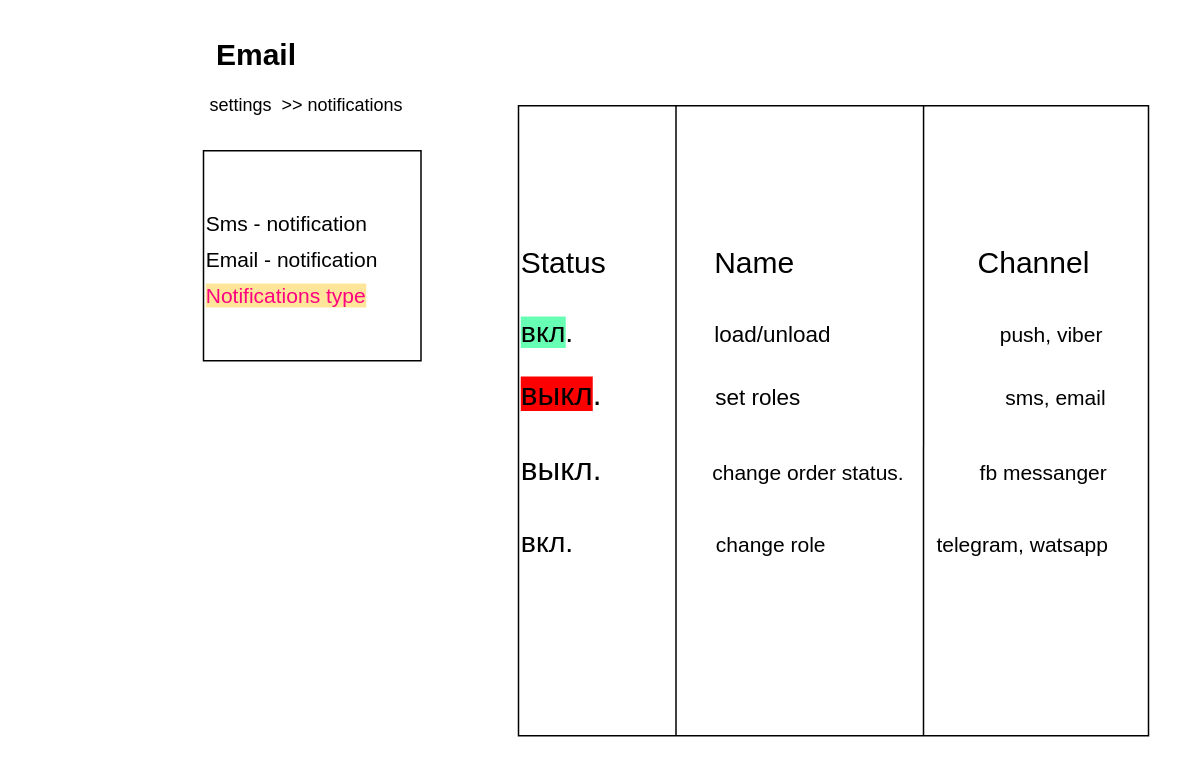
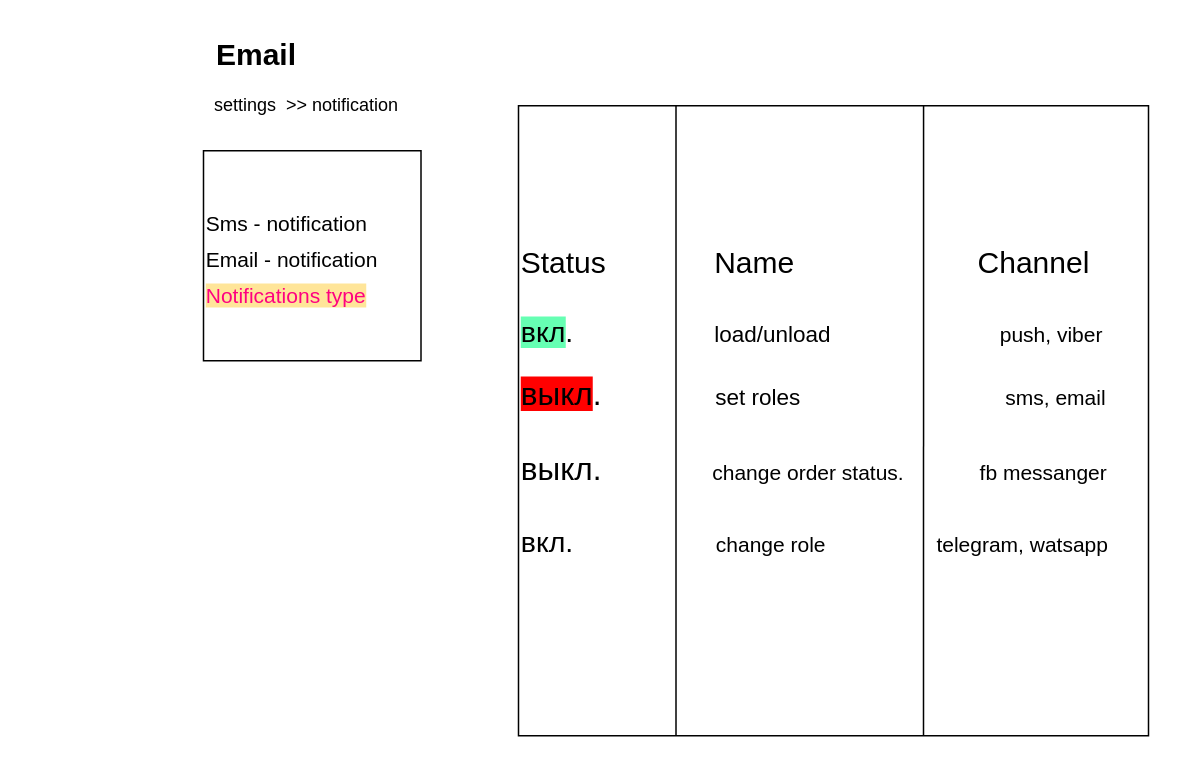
(227, 83) -> (227, 83)
